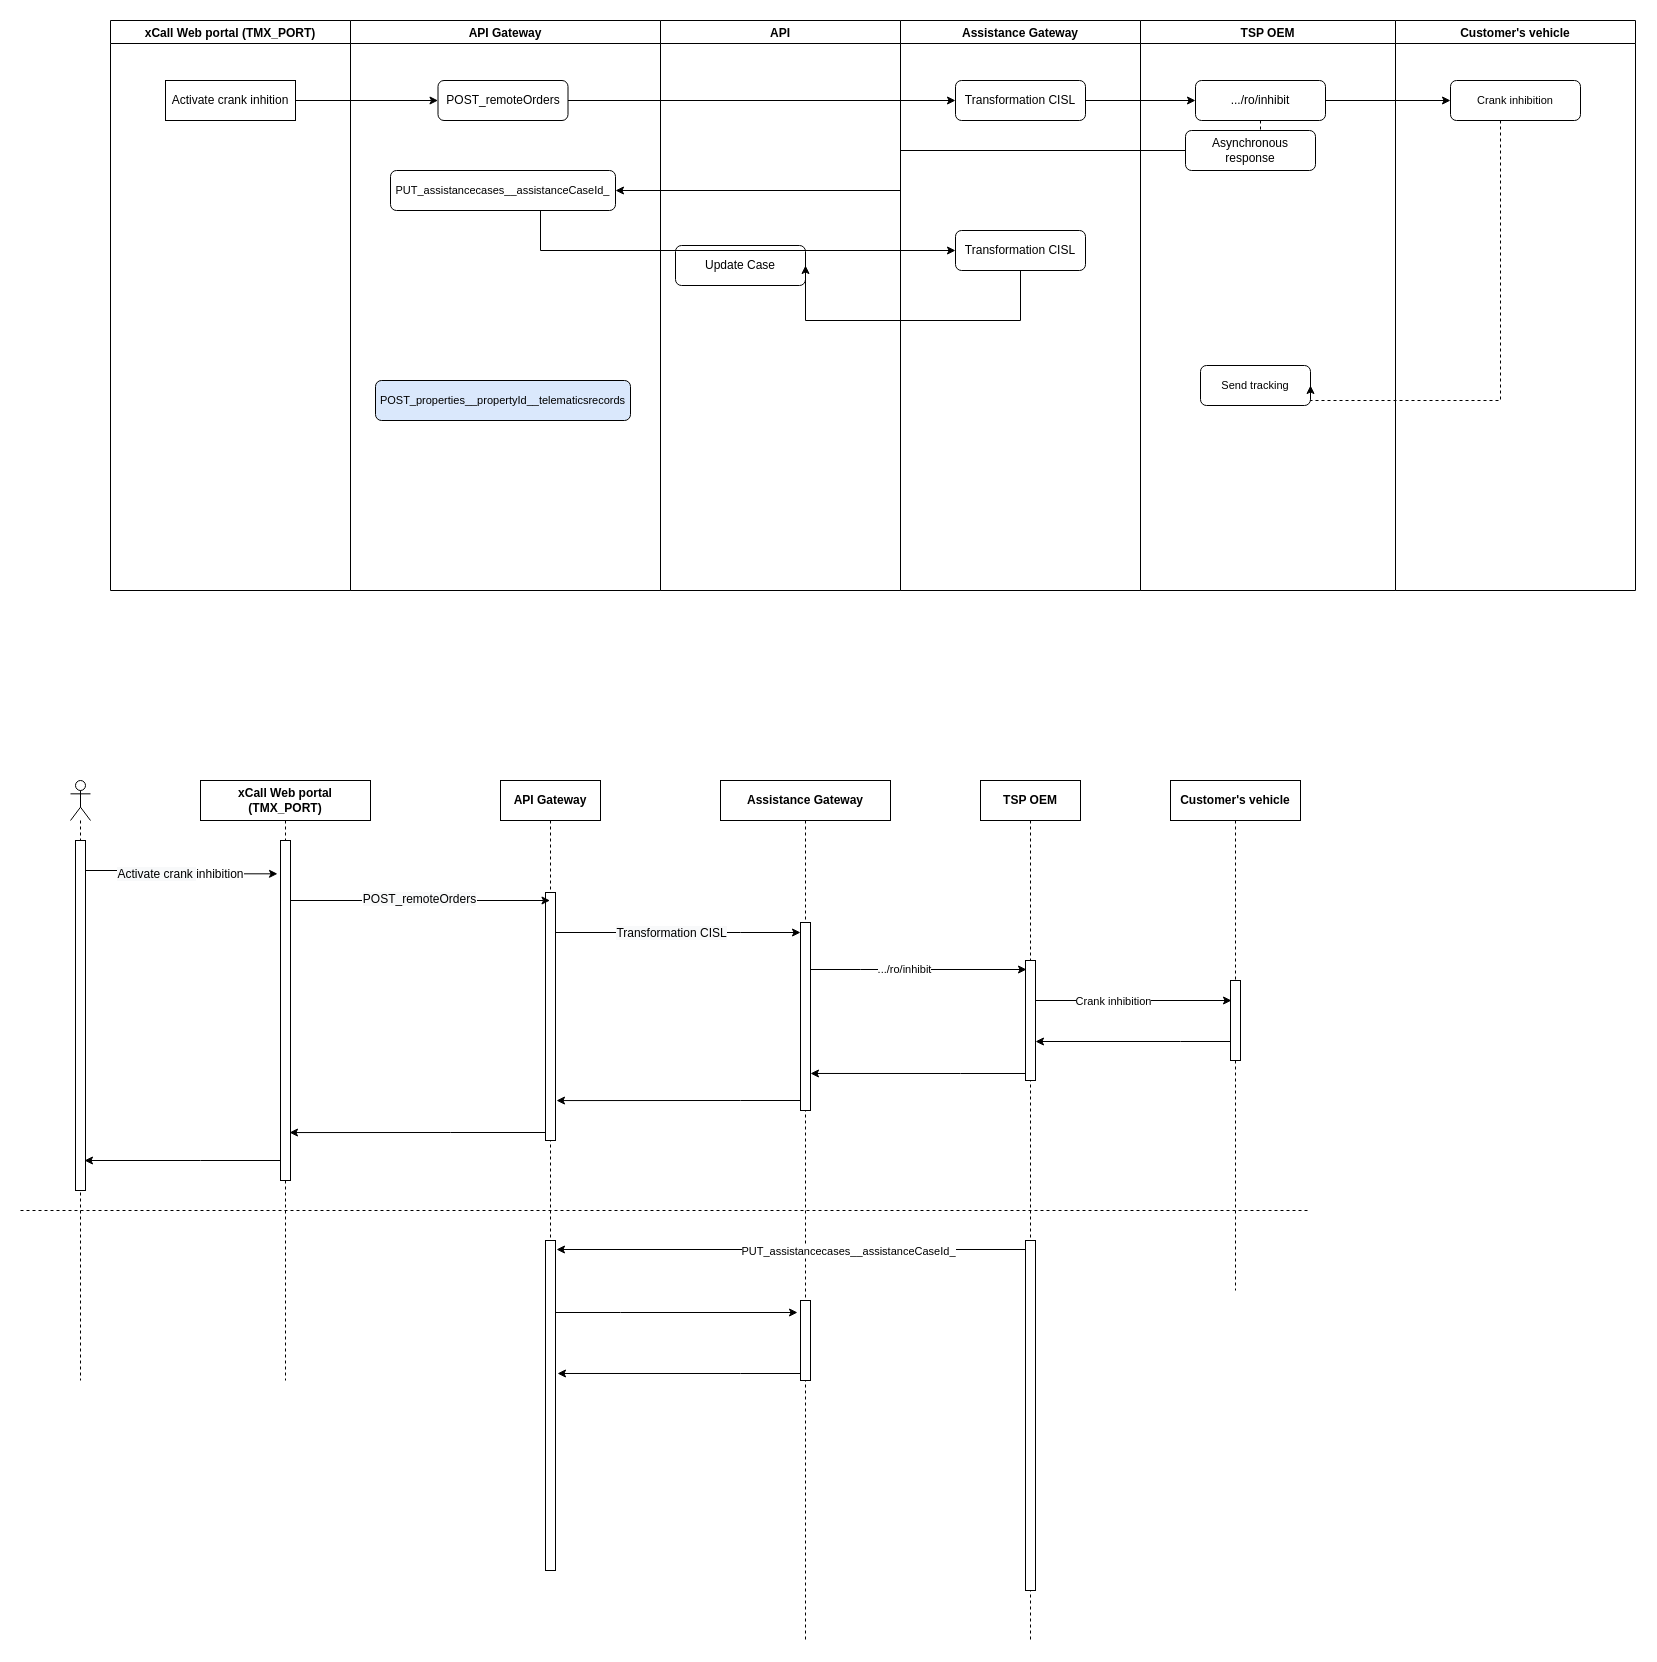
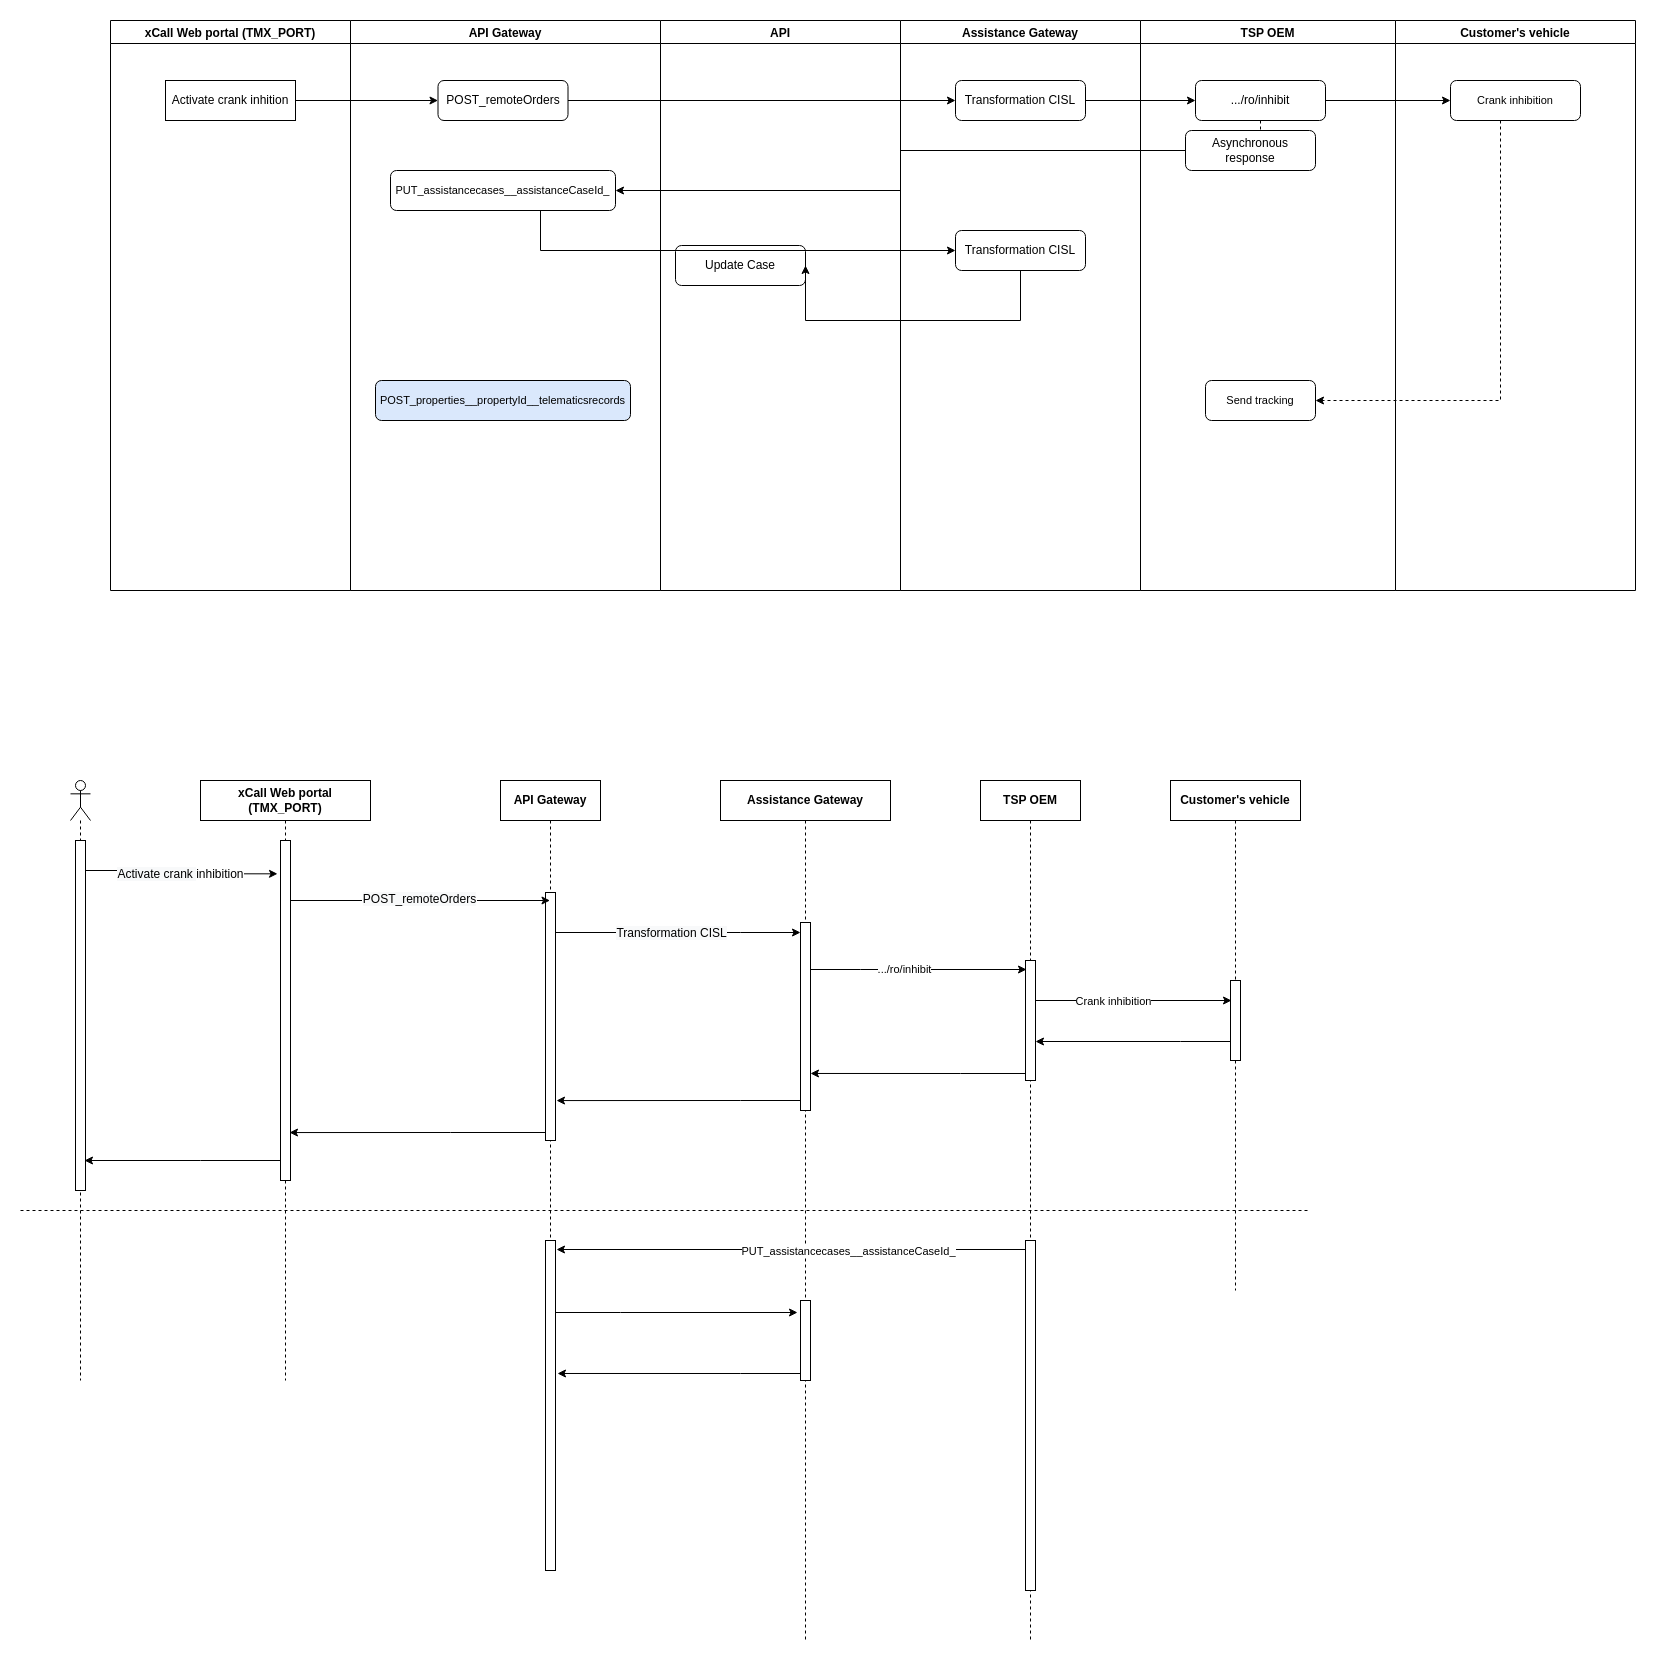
(1256, 386) -> (1261, 401)
